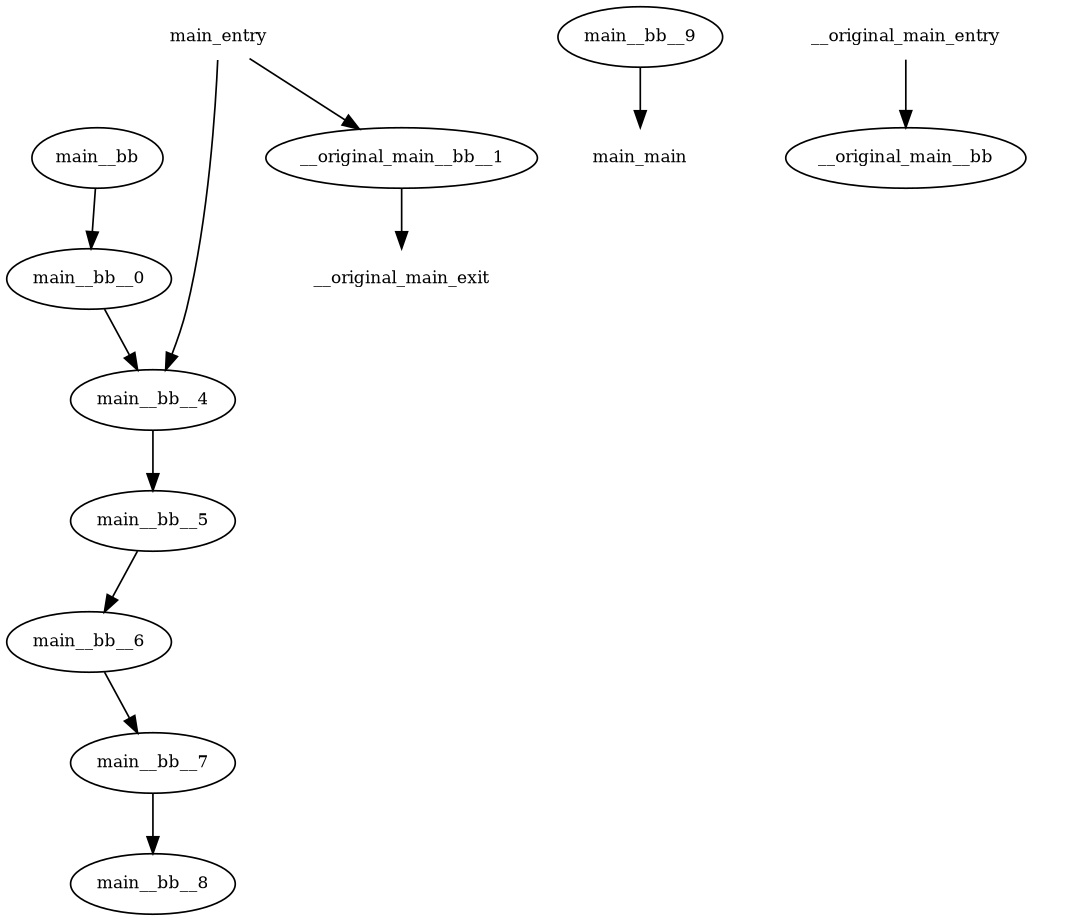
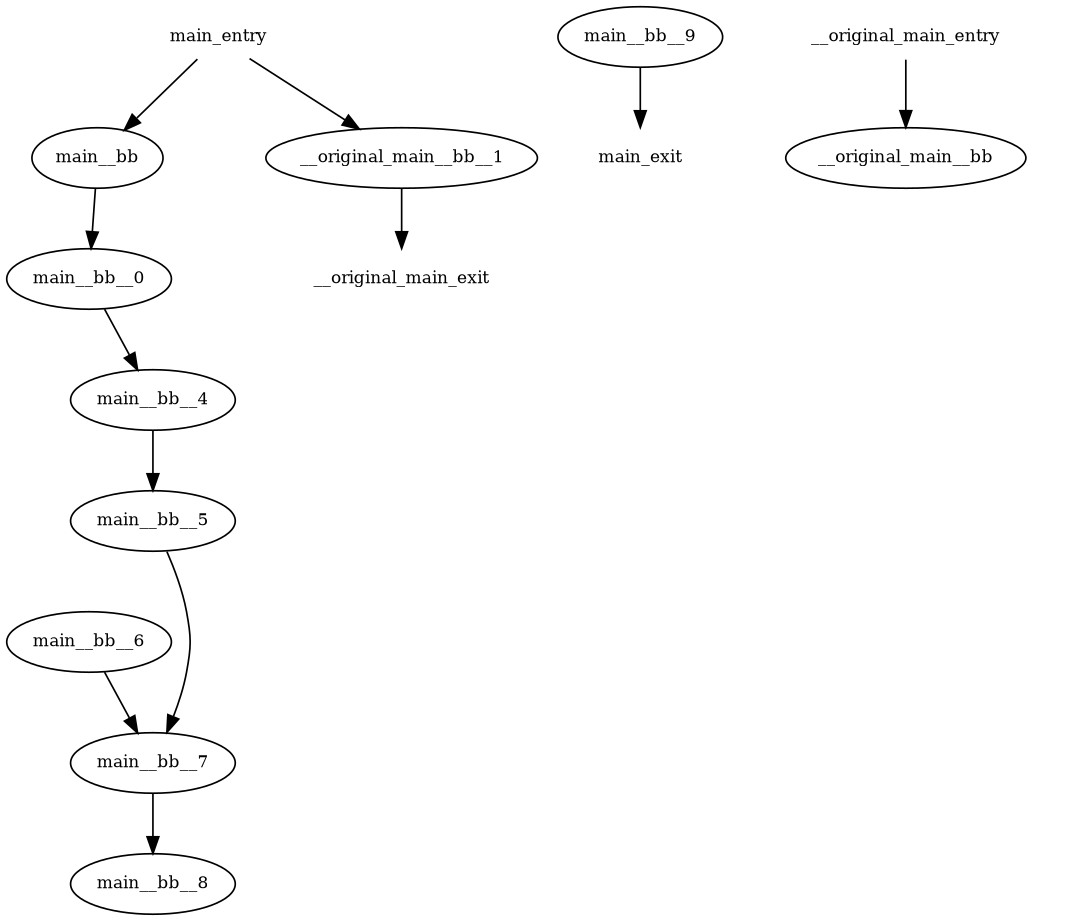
(640, 158) -> (640, 158)
(205, 209) -> (167, 89)
(125, 574) -> (190, 633)
